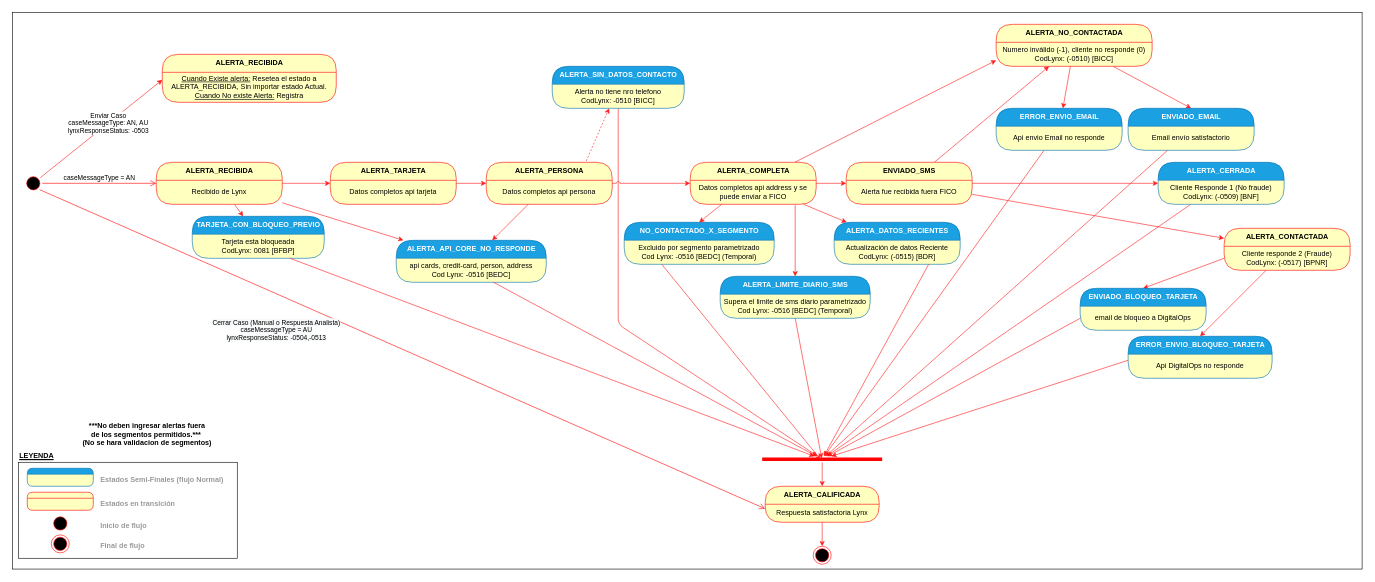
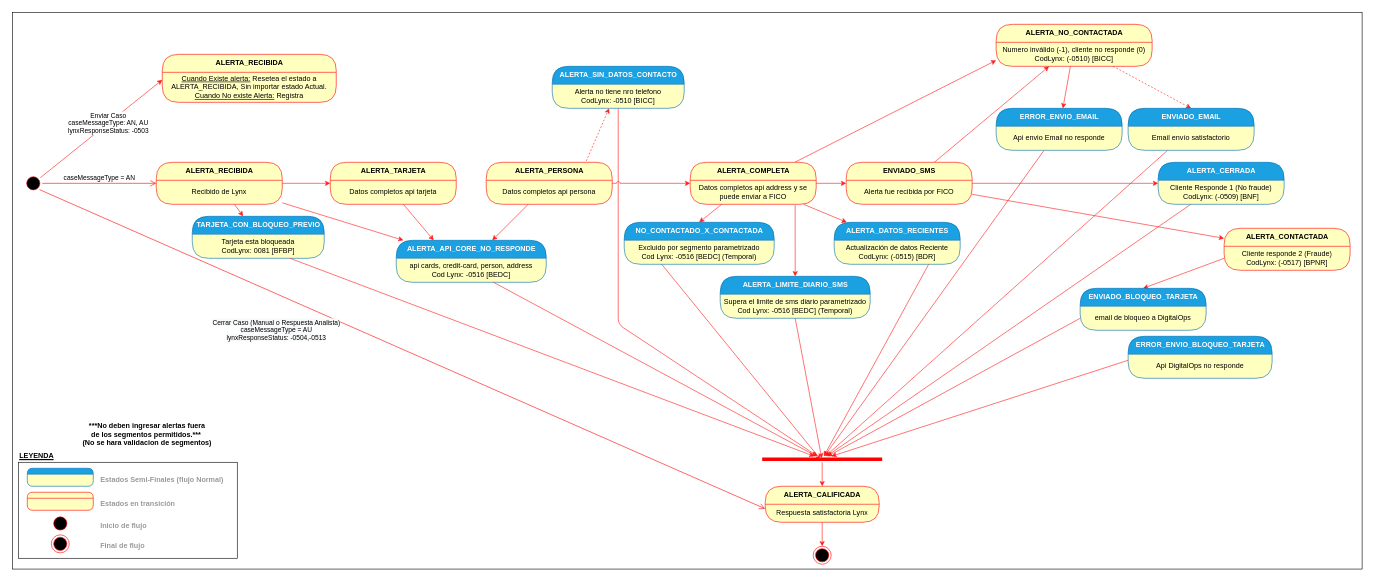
(1150, 86) -> (1150, 86)
(480, 183) -> none
(909, 192) -> (909, 192)
none -> (417, 220)
(700, 231) -> (700, 231)
(1204, 332) -> none
